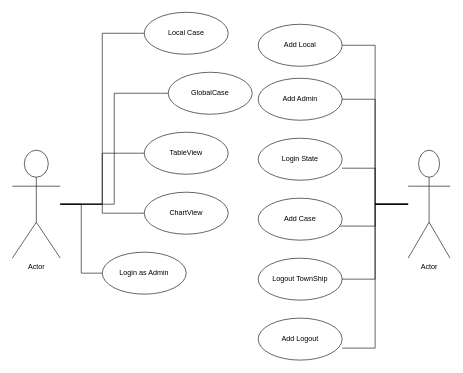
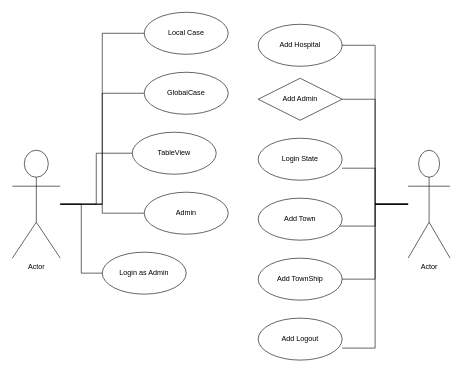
(300, 45) -> (300, 45)
(210, 93) -> (186, 93)
(300, 99) -> (300, 99)
(186, 153) -> (174, 153)
(186, 213) -> (186, 213)
(300, 219) -> (300, 219)
(300, 279) -> (300, 279)
